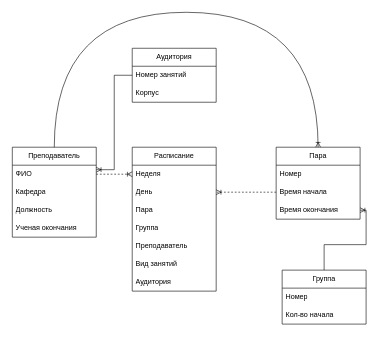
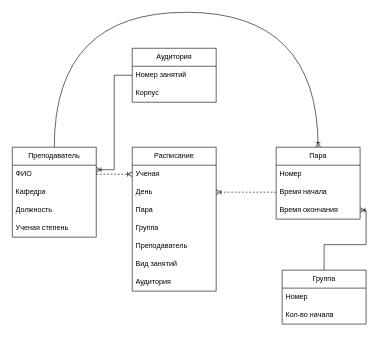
(148, 174) -> (148, 174)
(47, 228) -> (43, 228)
